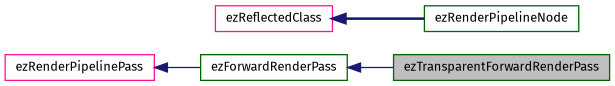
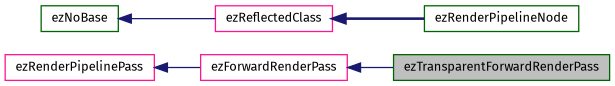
none -> (80, 19)
(274, 68) -> (274, 68)
